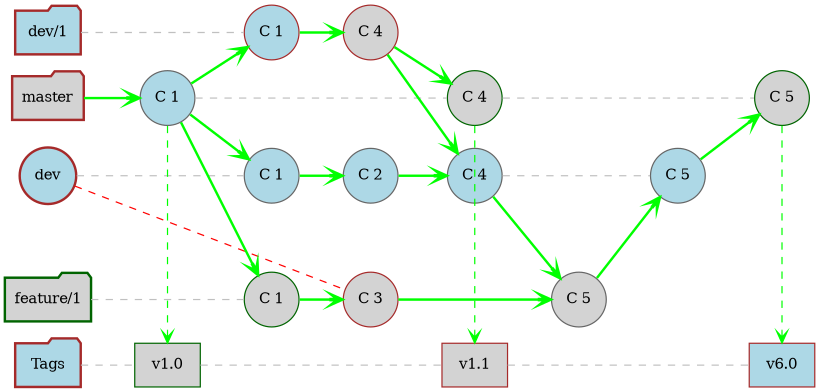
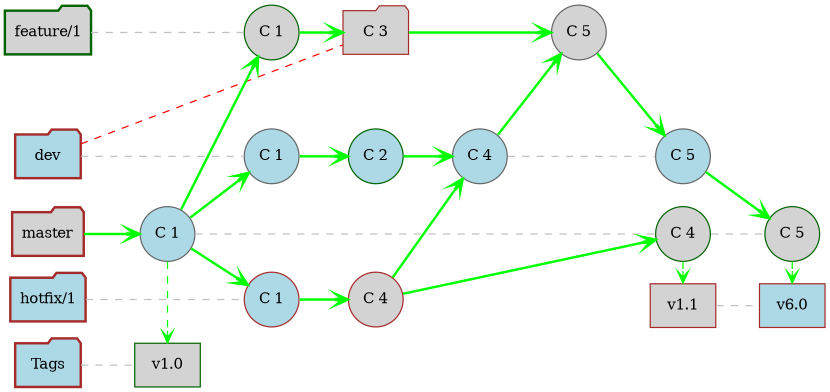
(48, 33) -> (48, 300)
(48, 176) -> (48, 156)
(371, 176) -> (376, 156)
(371, 300) -> (376, 33)
(321, 365) -> none
